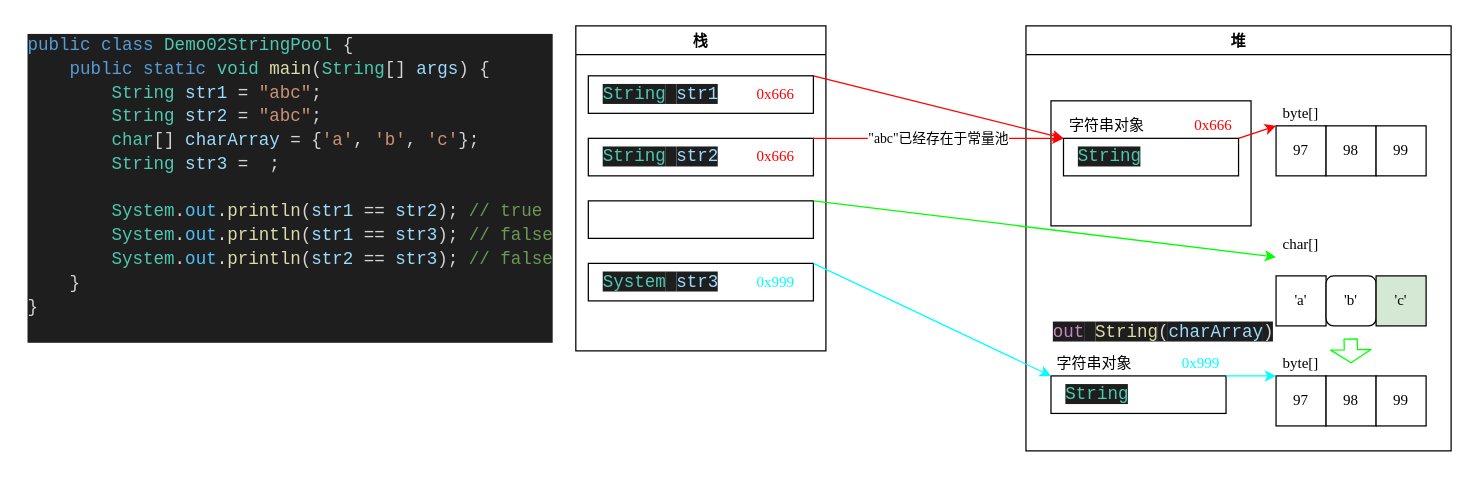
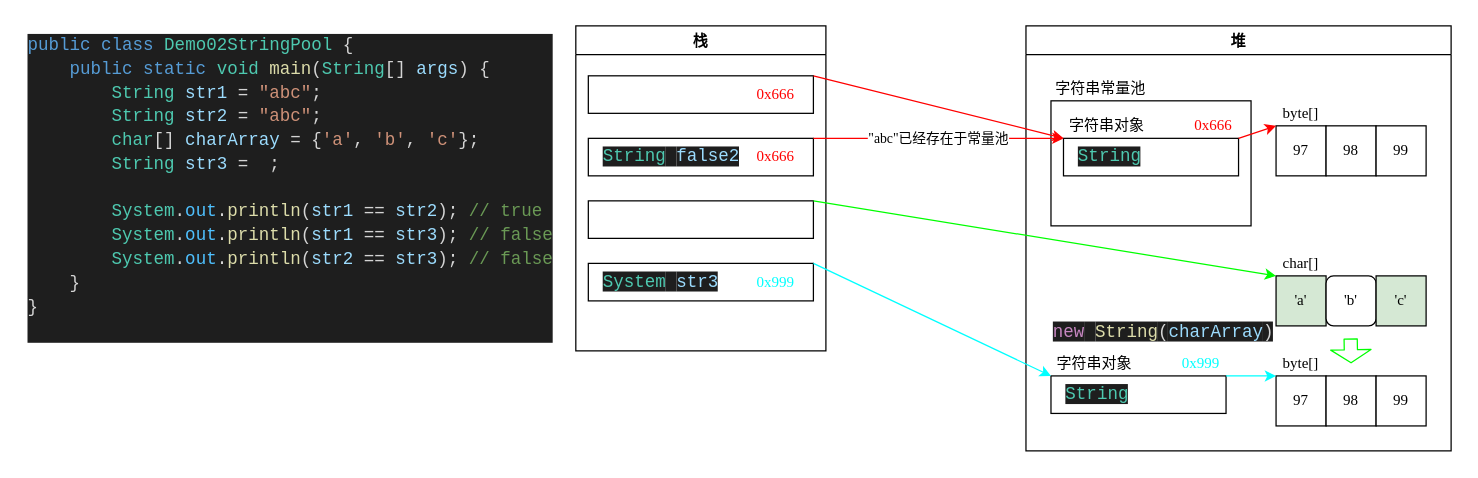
none -> (1101, 88)
(669, 94) -> none
(647, 156) -> (654, 156)
(1301, 244) -> (1301, 263)
(1301, 301) -> (1301, 301)
(1139, 331) -> (1139, 331)
